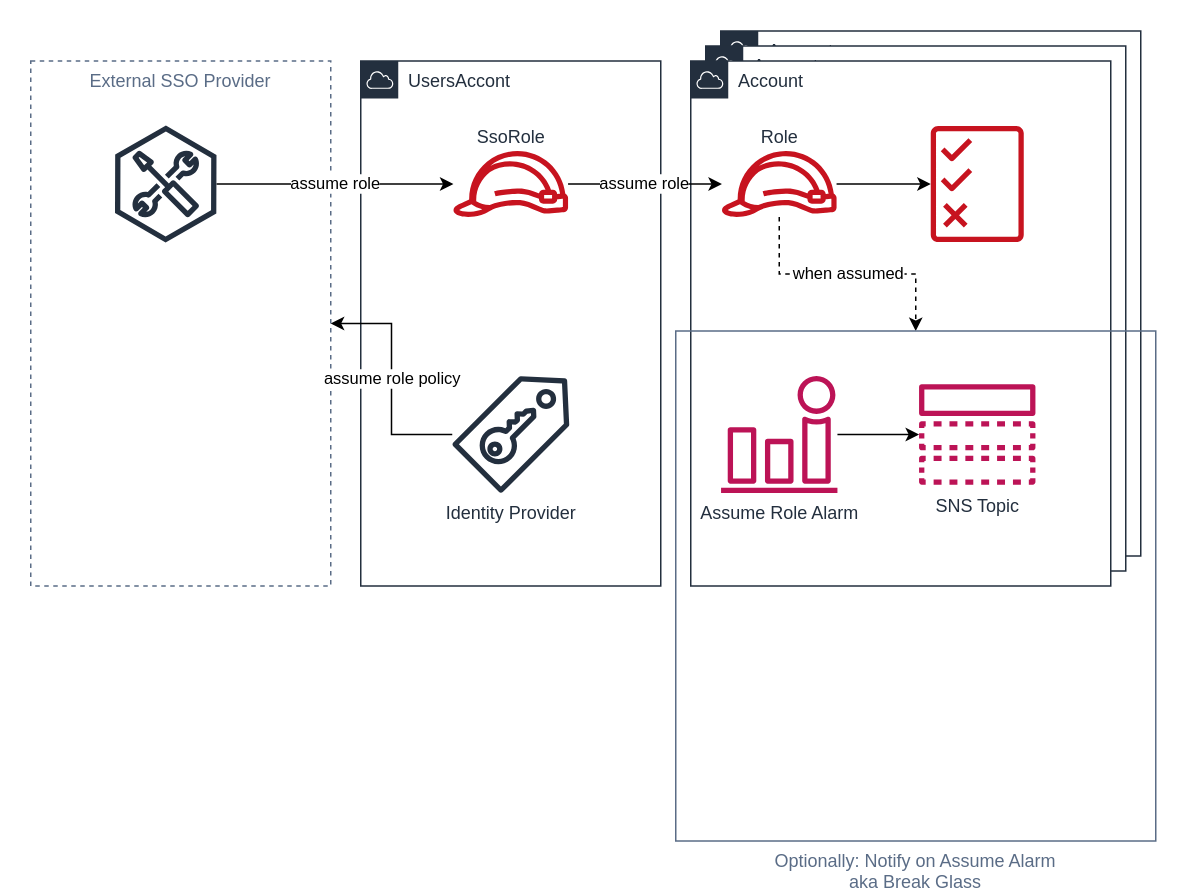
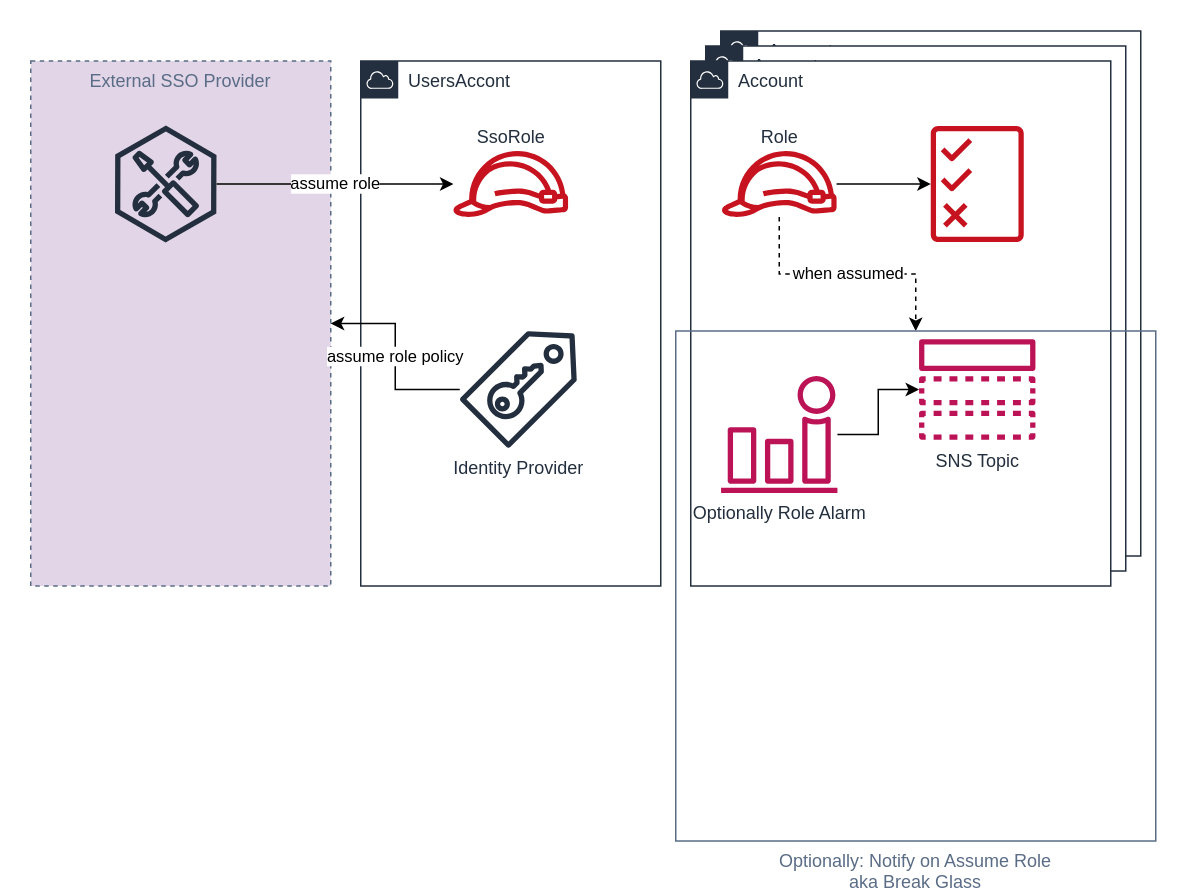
(640, 184) -> none
(181, 323) -> (181, 323)
(511, 434) -> (518, 389)
(977, 434) -> (977, 389)
(780, 514) -> (780, 514)
(915, 861) -> (915, 861)
